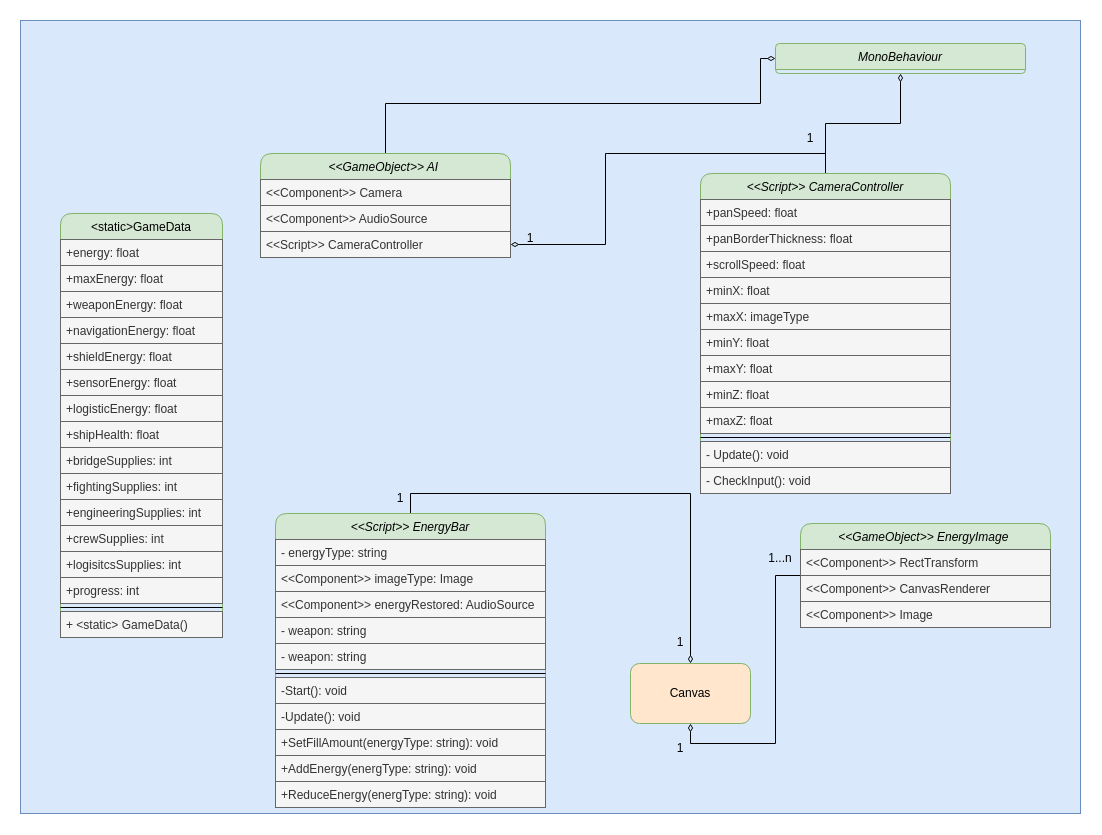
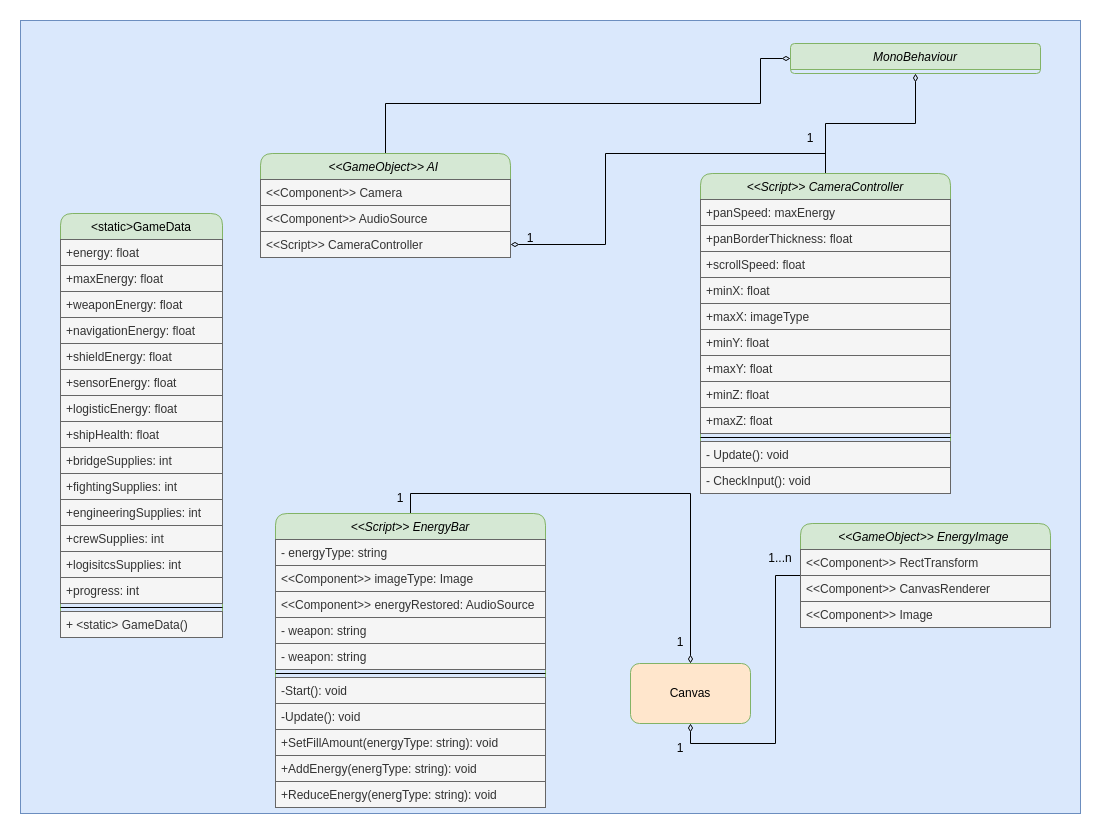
(901, 59) -> (916, 59)
(755, 213) -> (770, 213)
